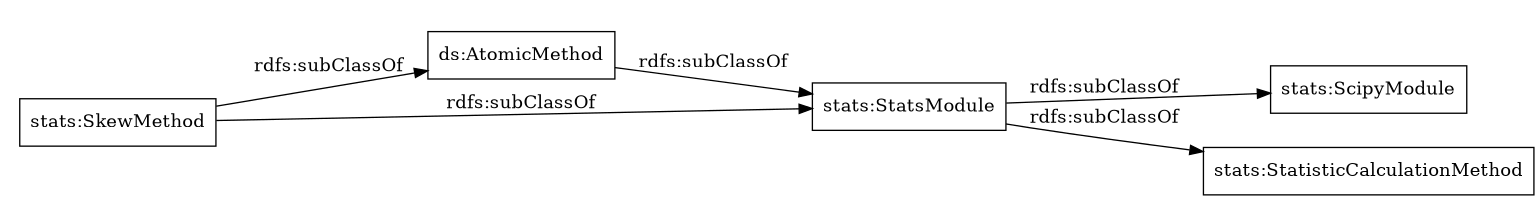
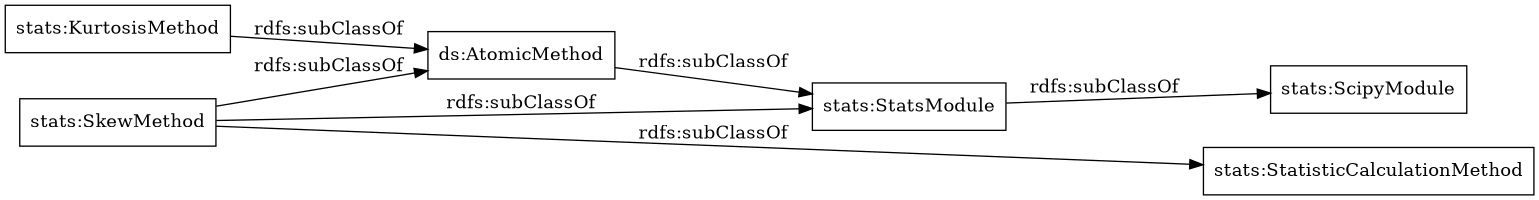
none -> (118, 29)
(1098, 138) -> (703, 145)
